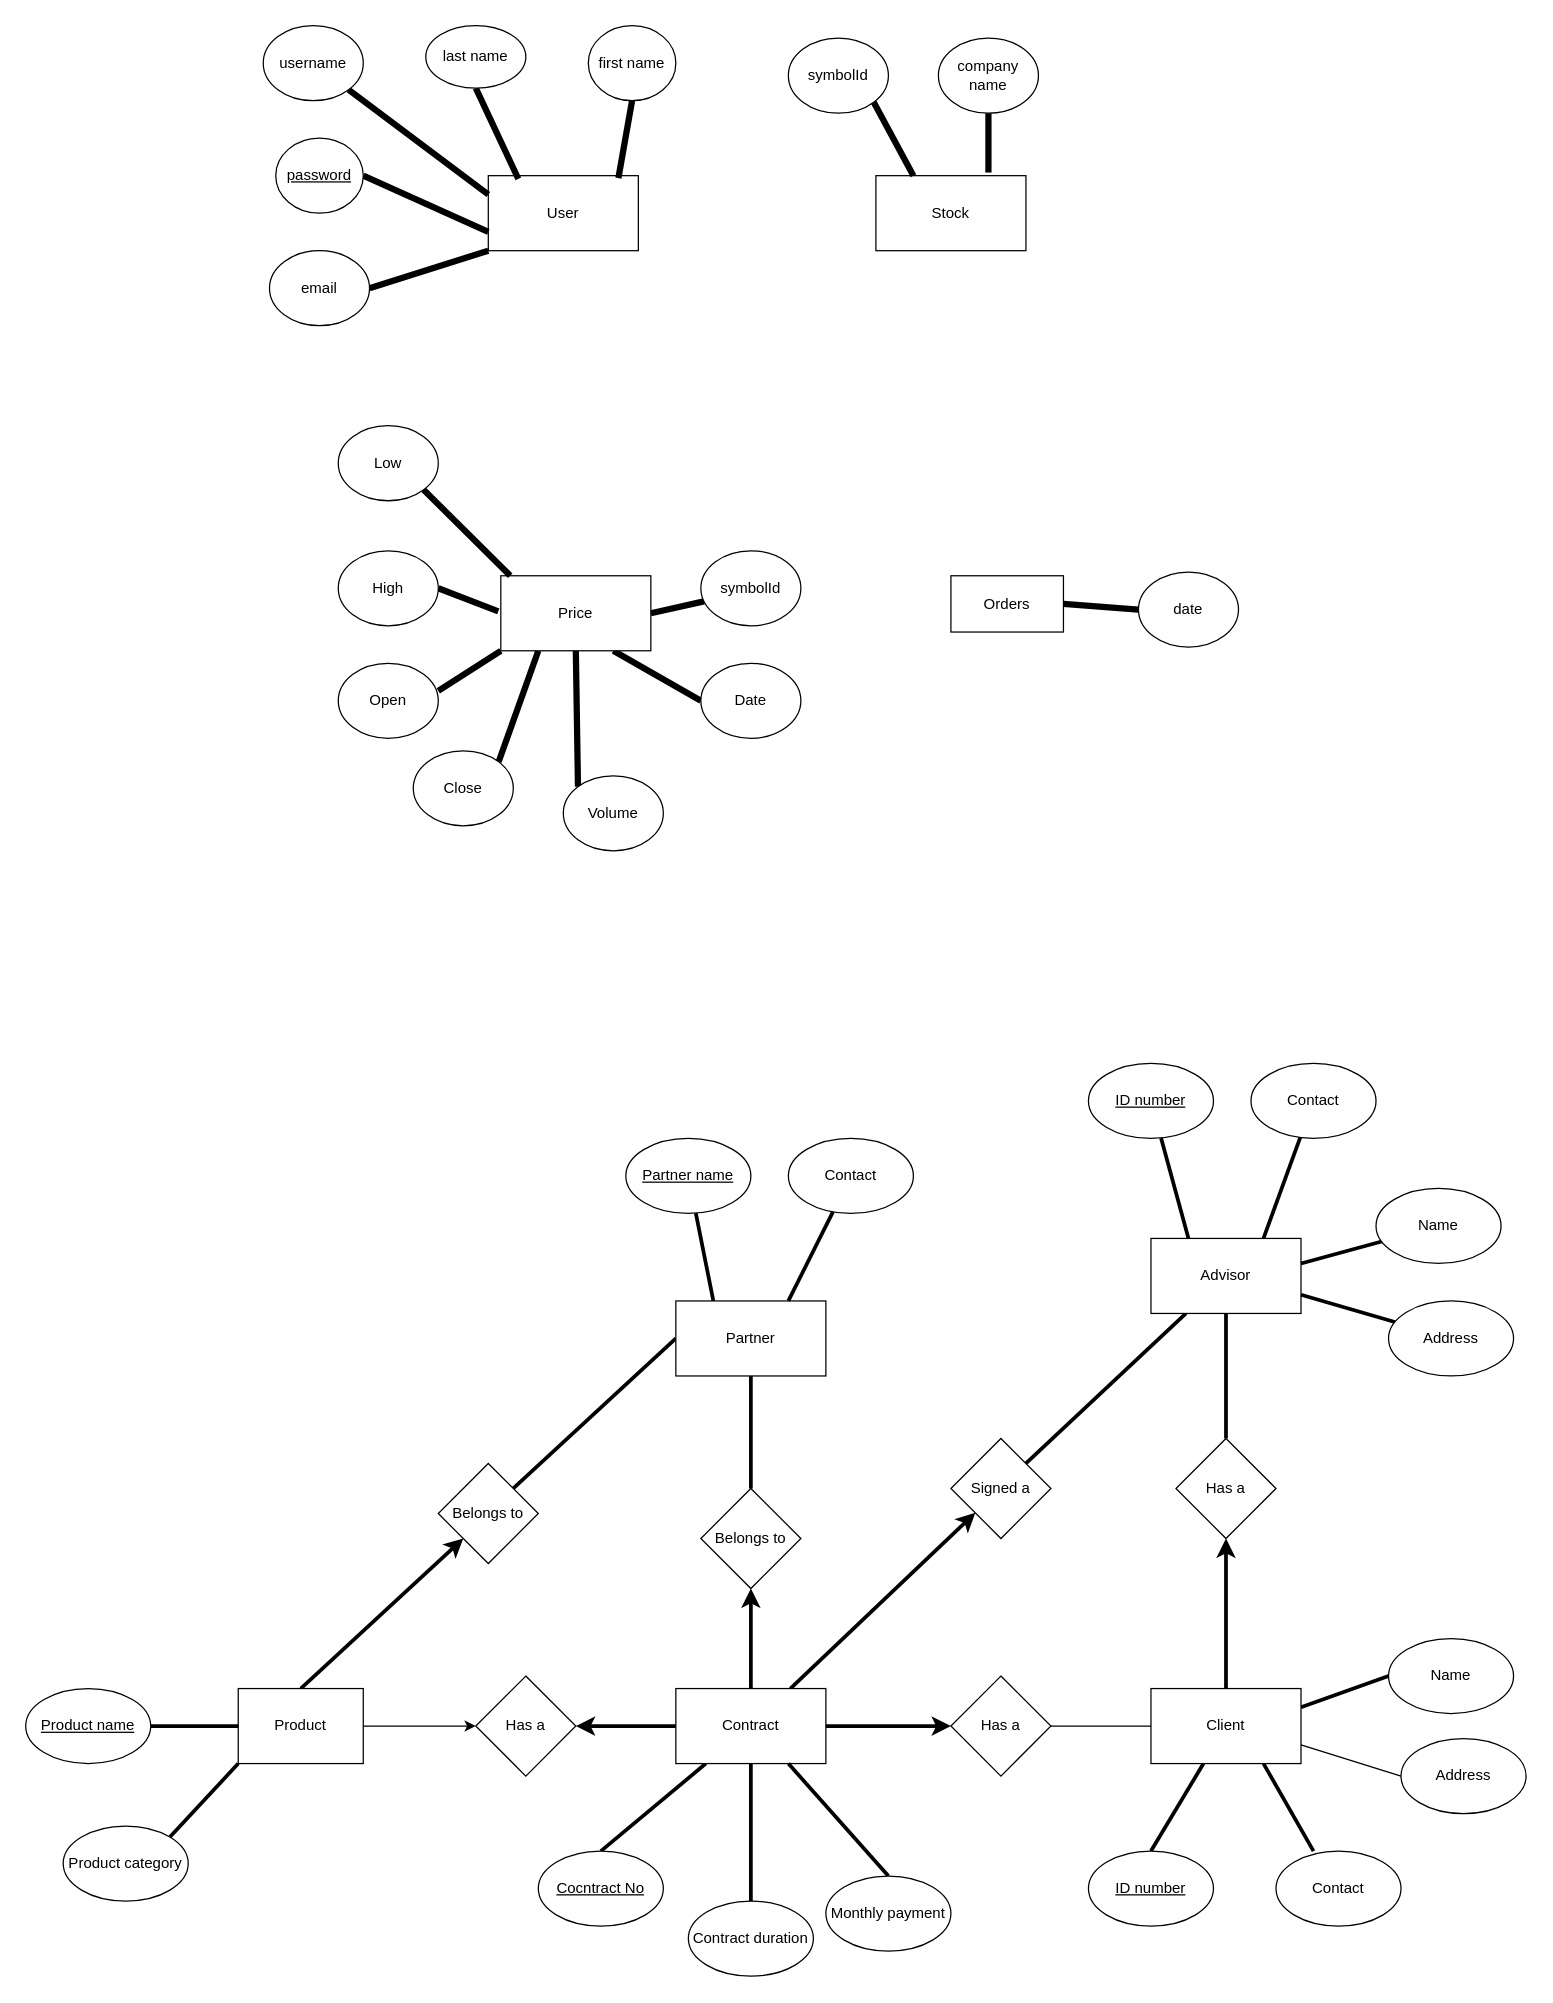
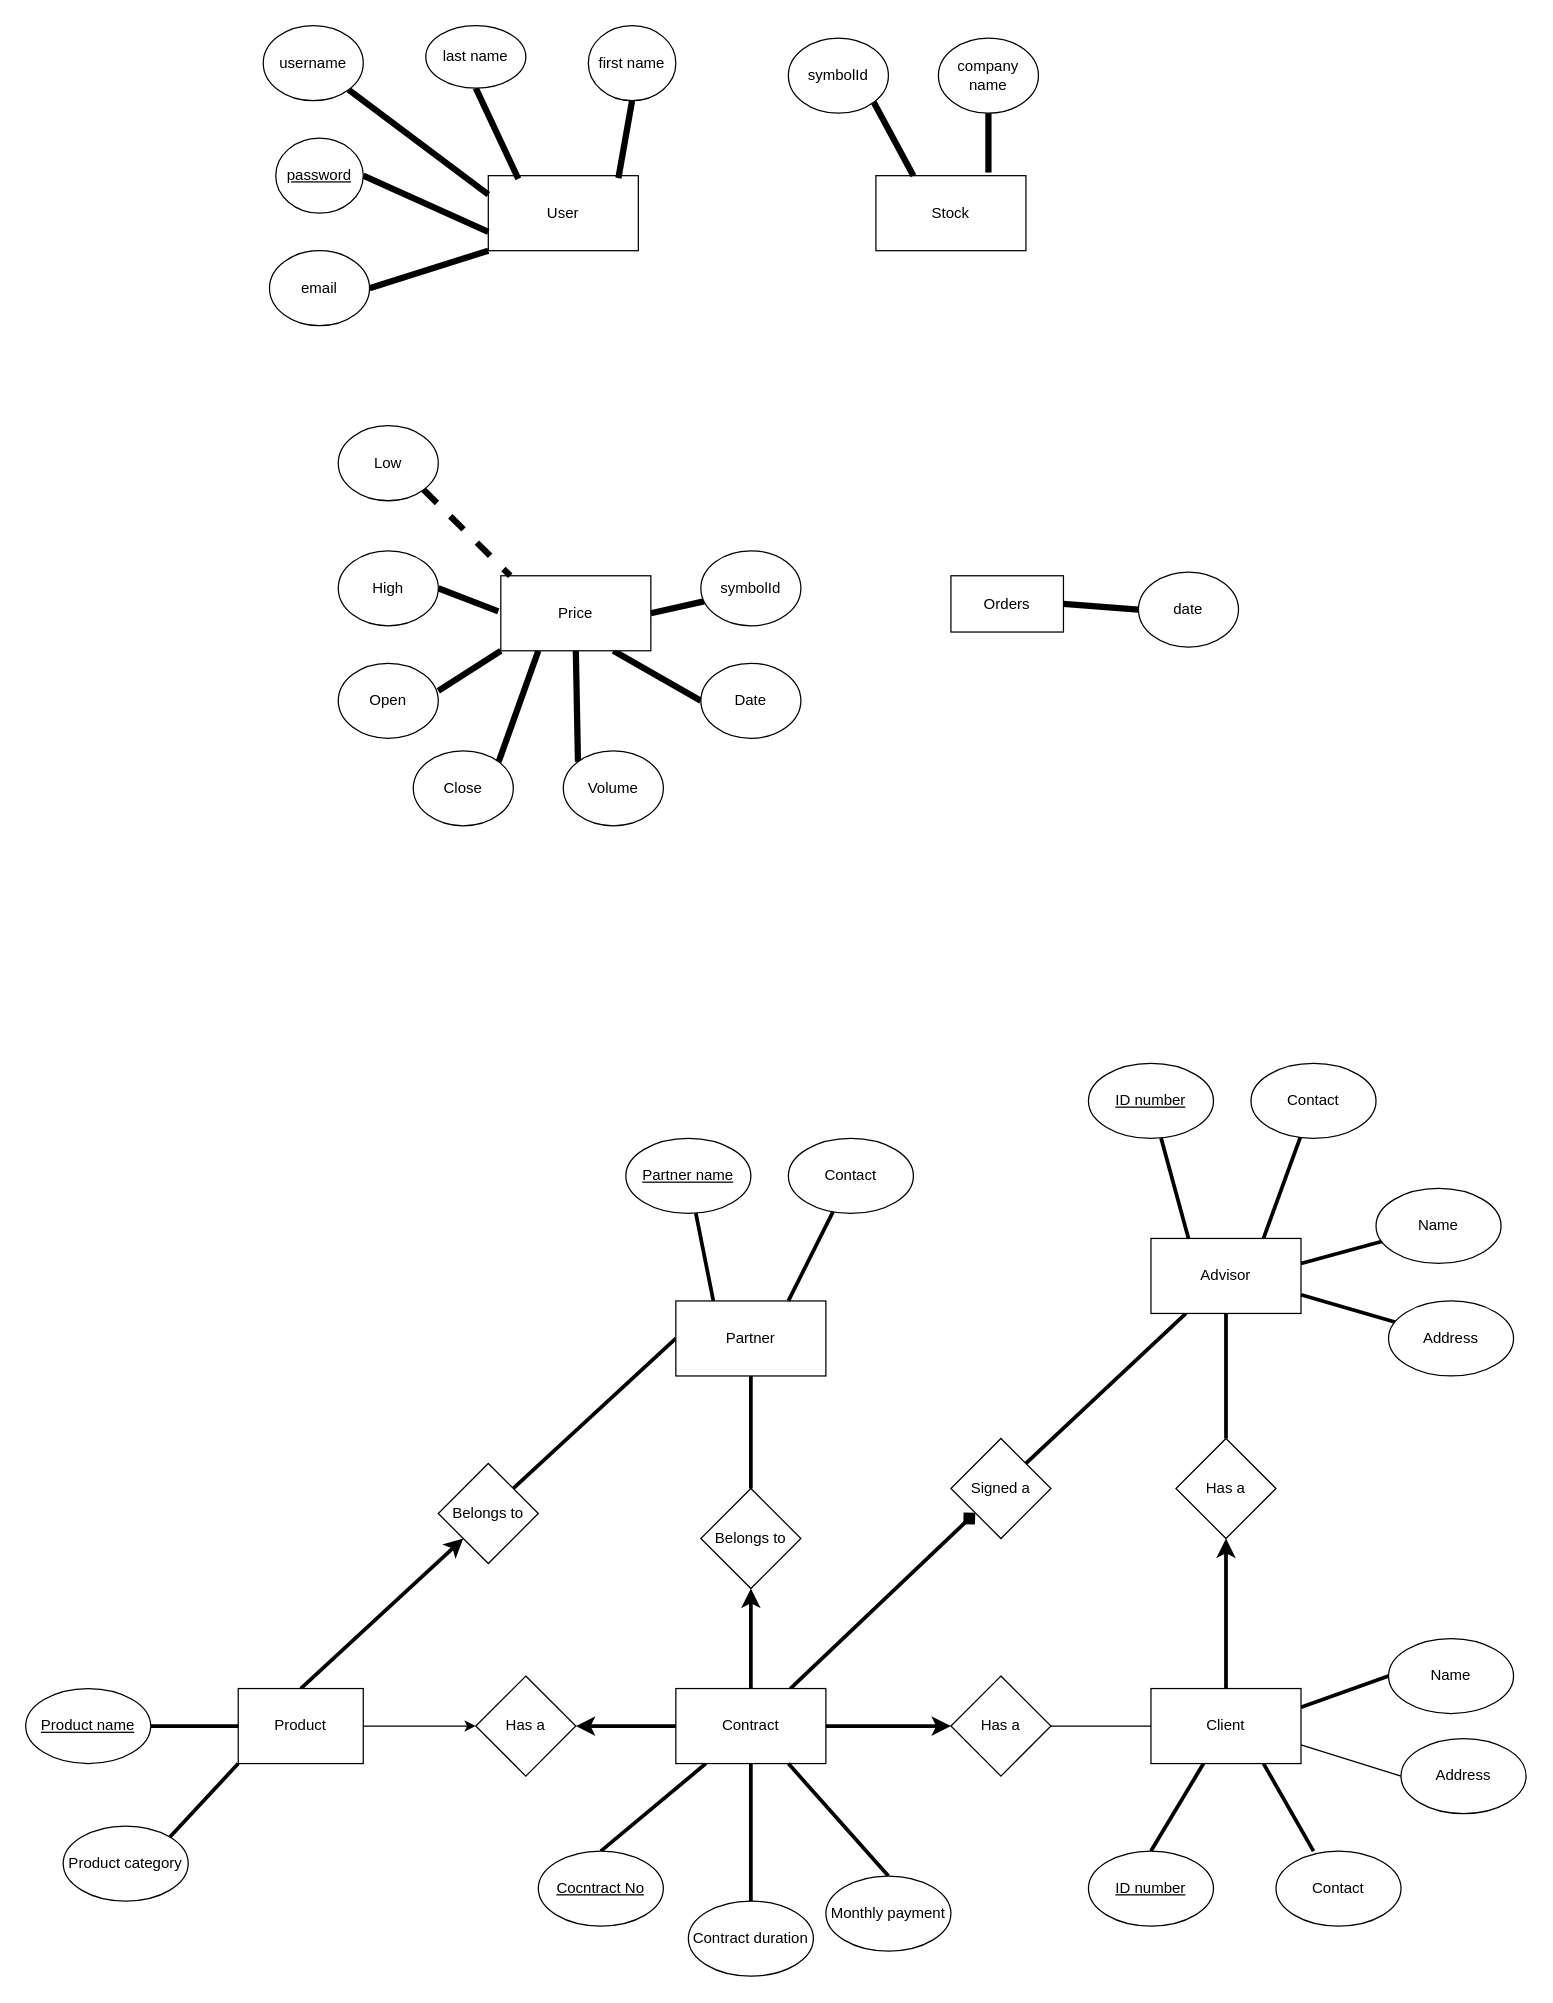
(470, 535) -> (470, 535)
(613, 813) -> (613, 788)
(964, 1523) -> (963, 1523)
